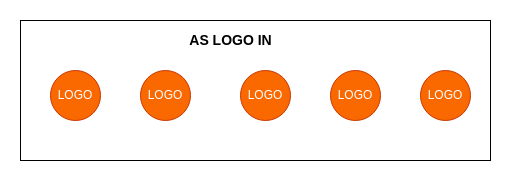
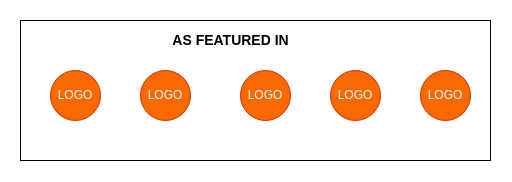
(231, 41) -> (231, 41)
